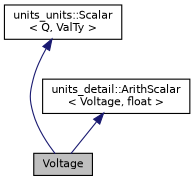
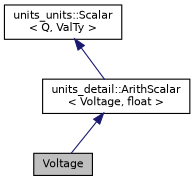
(31, 103) -> (93, 64)
